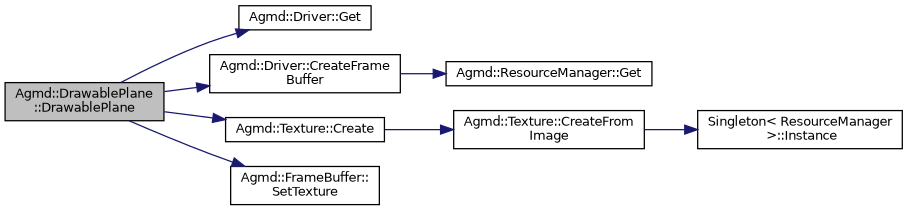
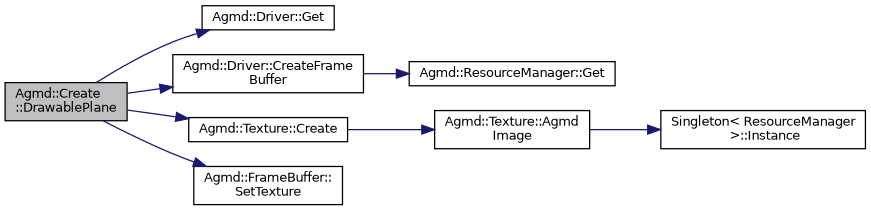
(85, 102) -> (66, 102)
(549, 130) -> (512, 130)
